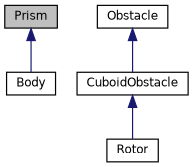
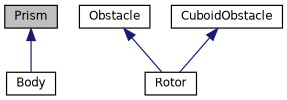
(133, 56) -> (147, 55)
